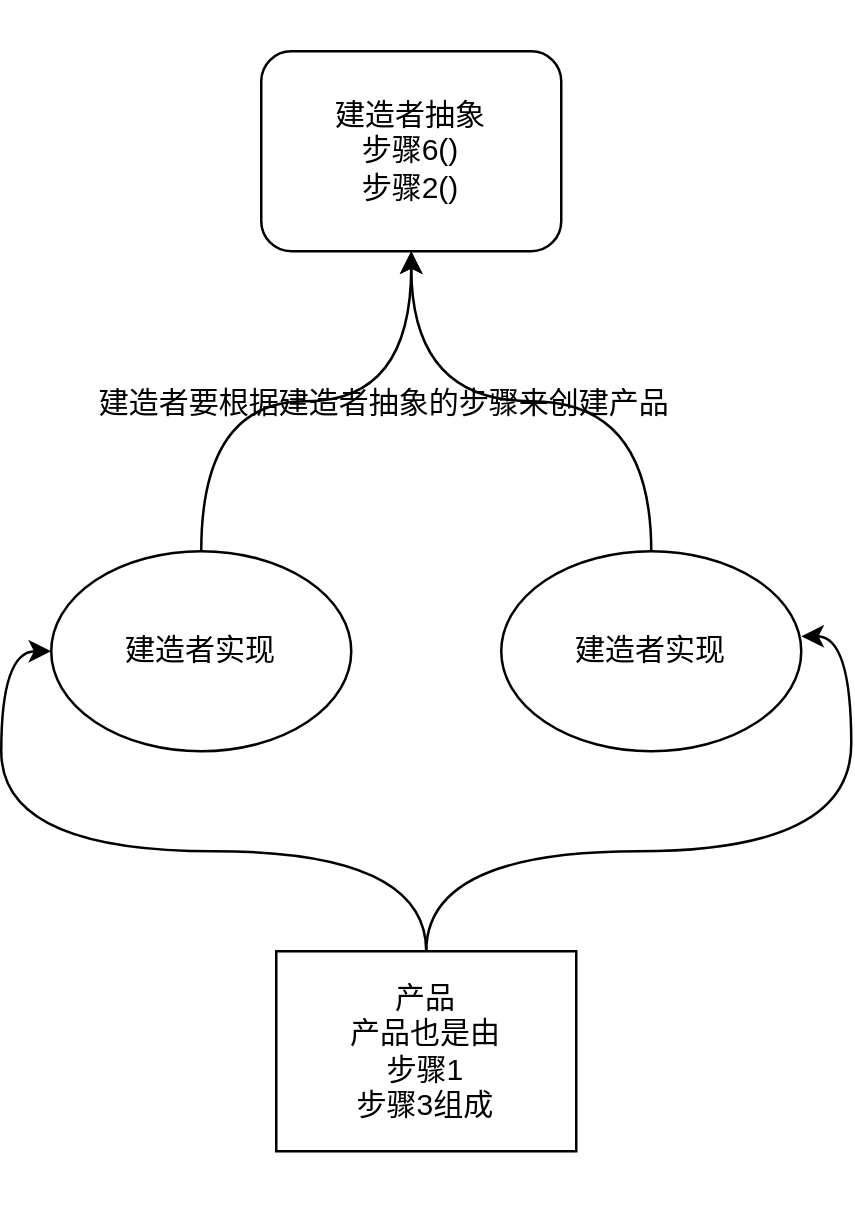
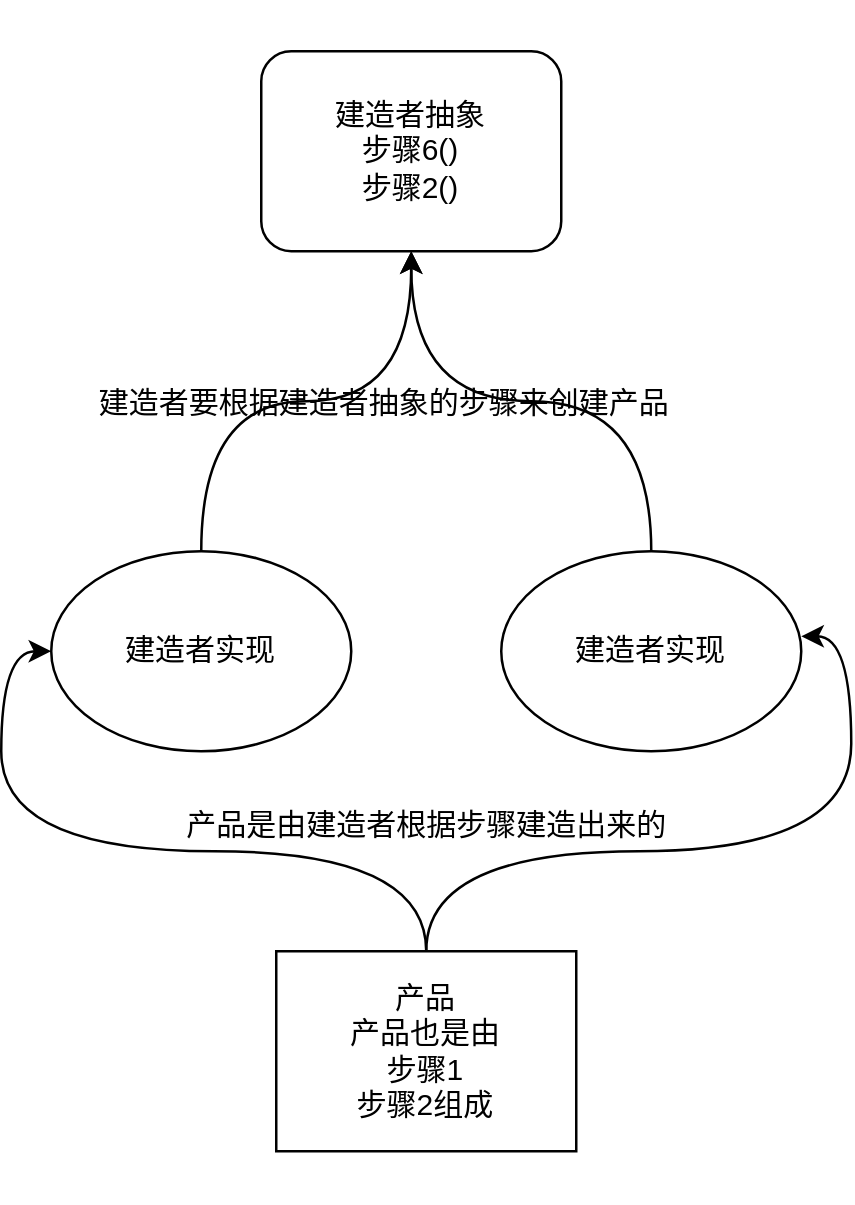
none -> (426, 826)
(426, 1051) -> (426, 1051)
